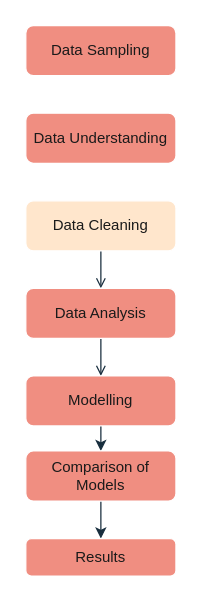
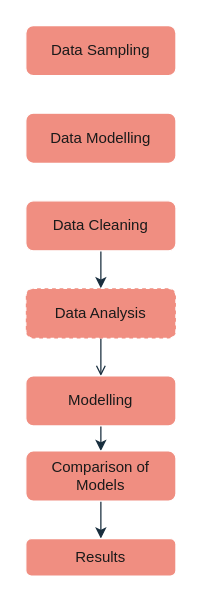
(101, 138) -> (101, 138)
(101, 226) -> (101, 226)
(101, 280) -> (101, 278)
(101, 313) -> (101, 313)
